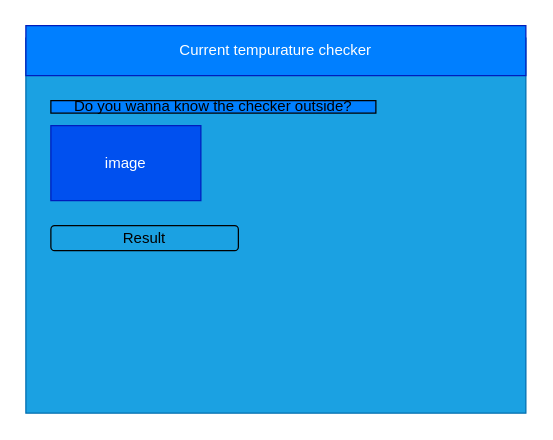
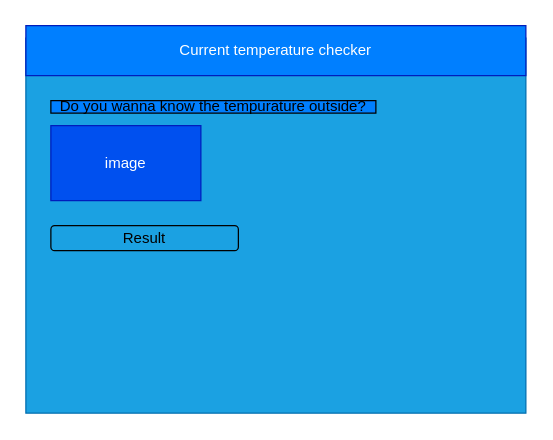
(276, 51) -> (276, 51)
(213, 107) -> (213, 107)
